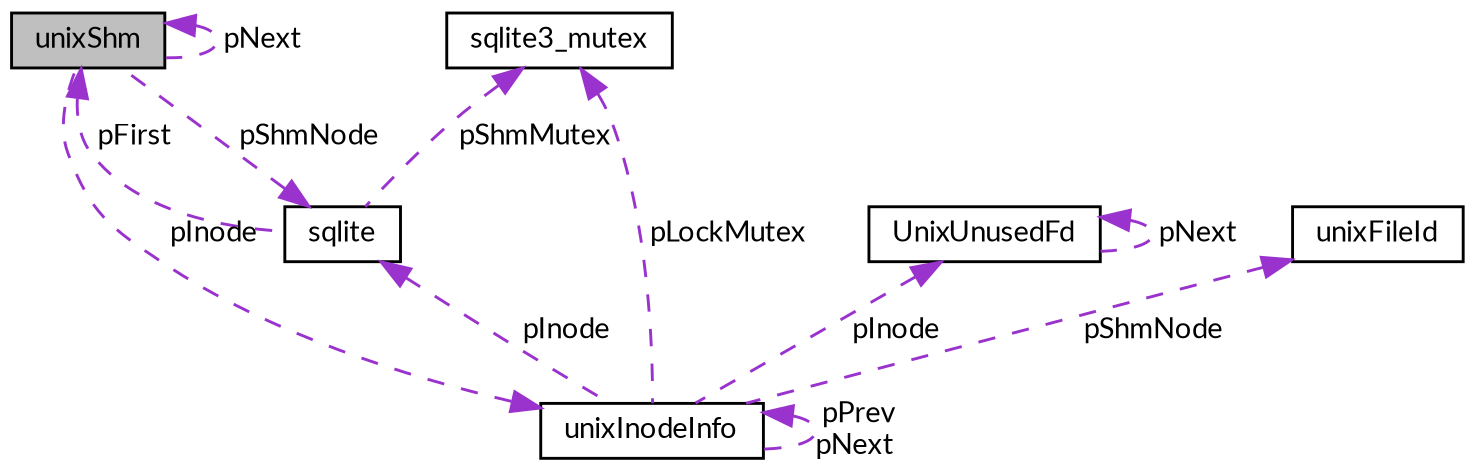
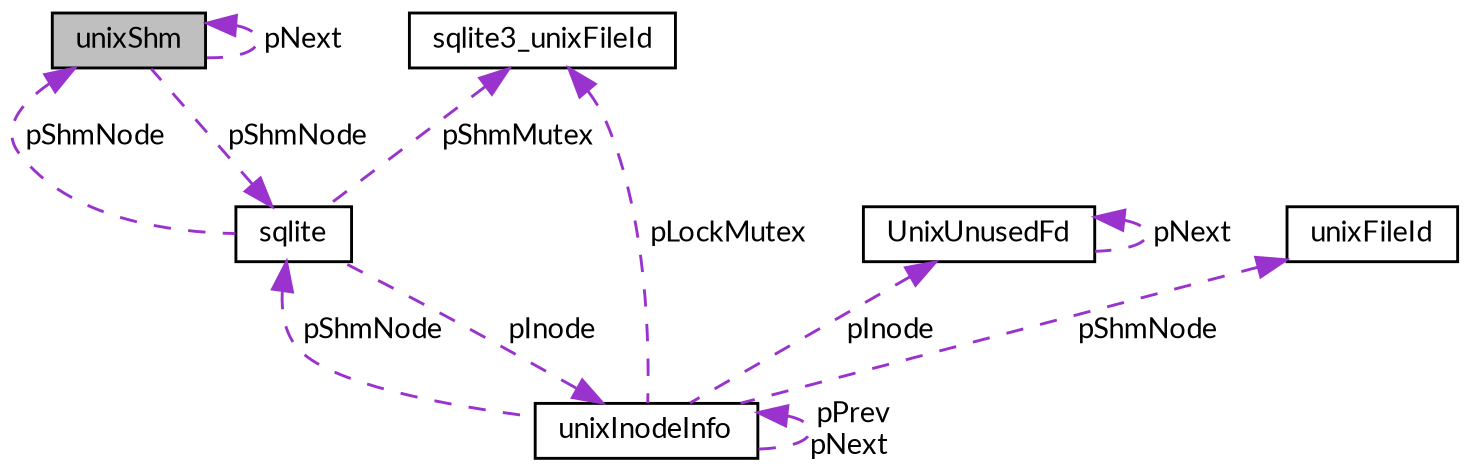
(560, 40) -> (542, 40)
(132, 137) -> (93, 137)
(224, 299) -> (460, 324)
(564, 331) -> (370, 331)
